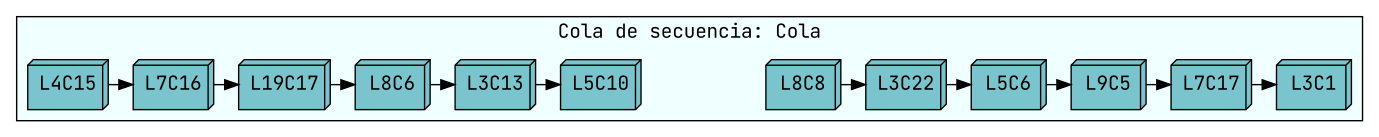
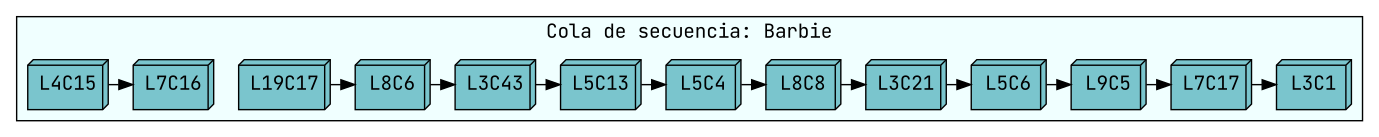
(690, 33) -> (690, 33)
(219, 85) -> none
(495, 85) -> (495, 85)
(601, 85) -> (601, 85)
none -> (703, 85)
(906, 85) -> (906, 85)
